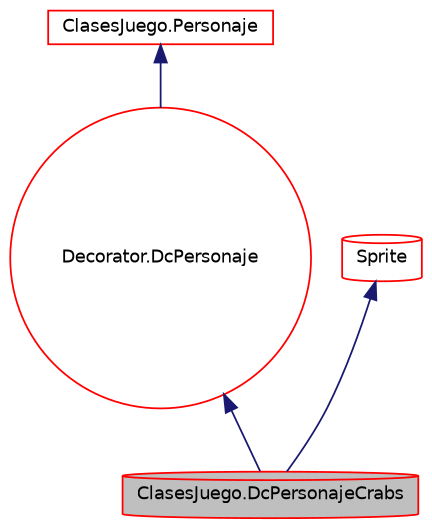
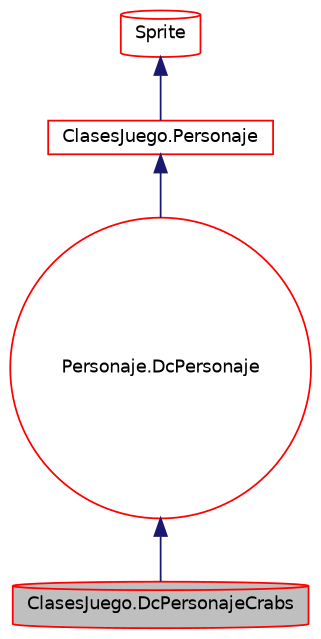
(161, 258) -> (161, 368)
(336, 389) -> (161, 98)
